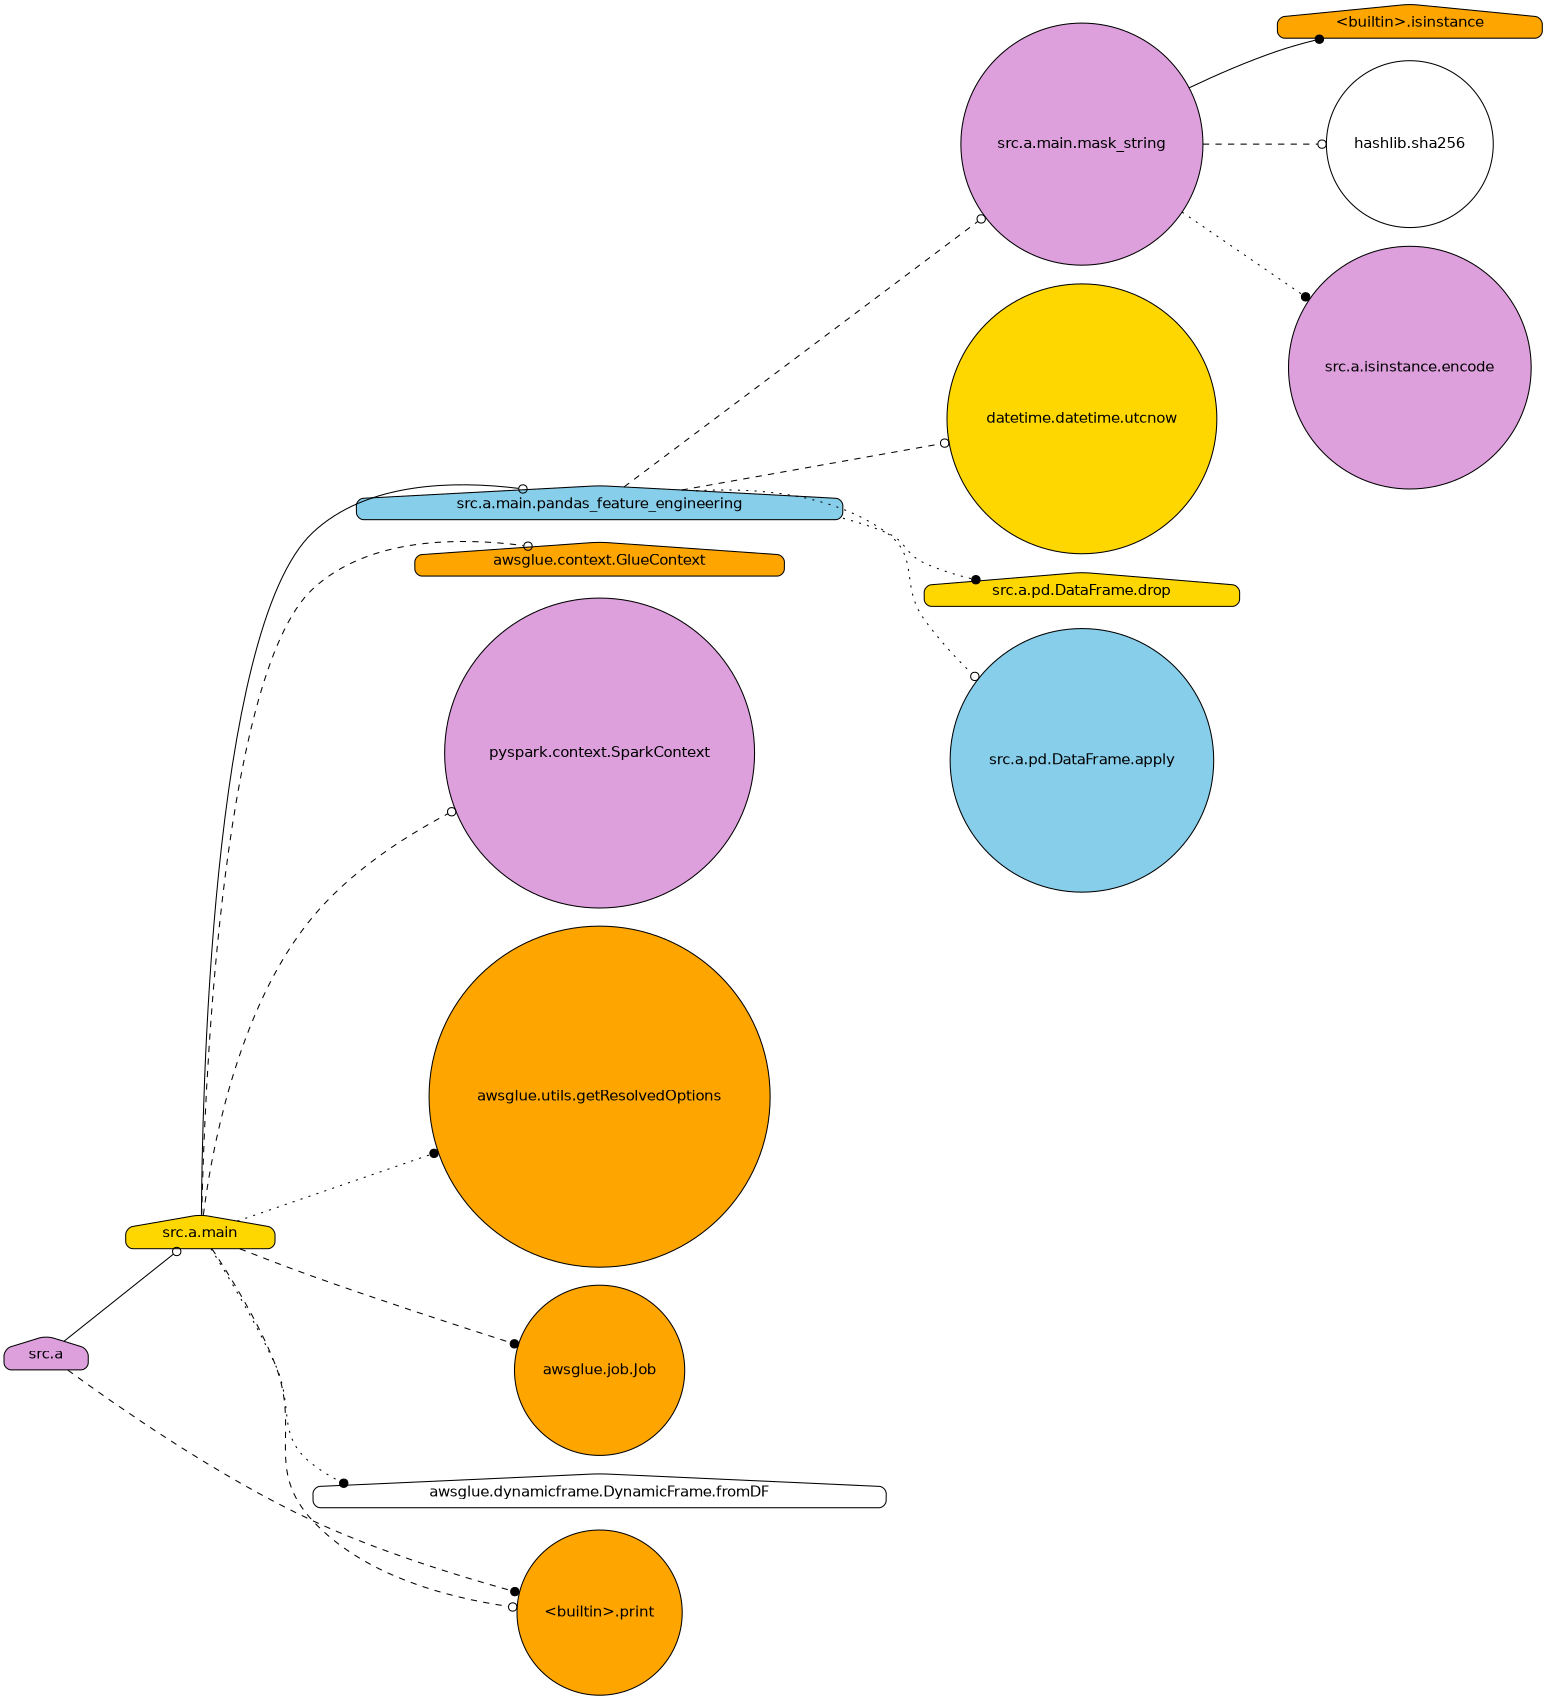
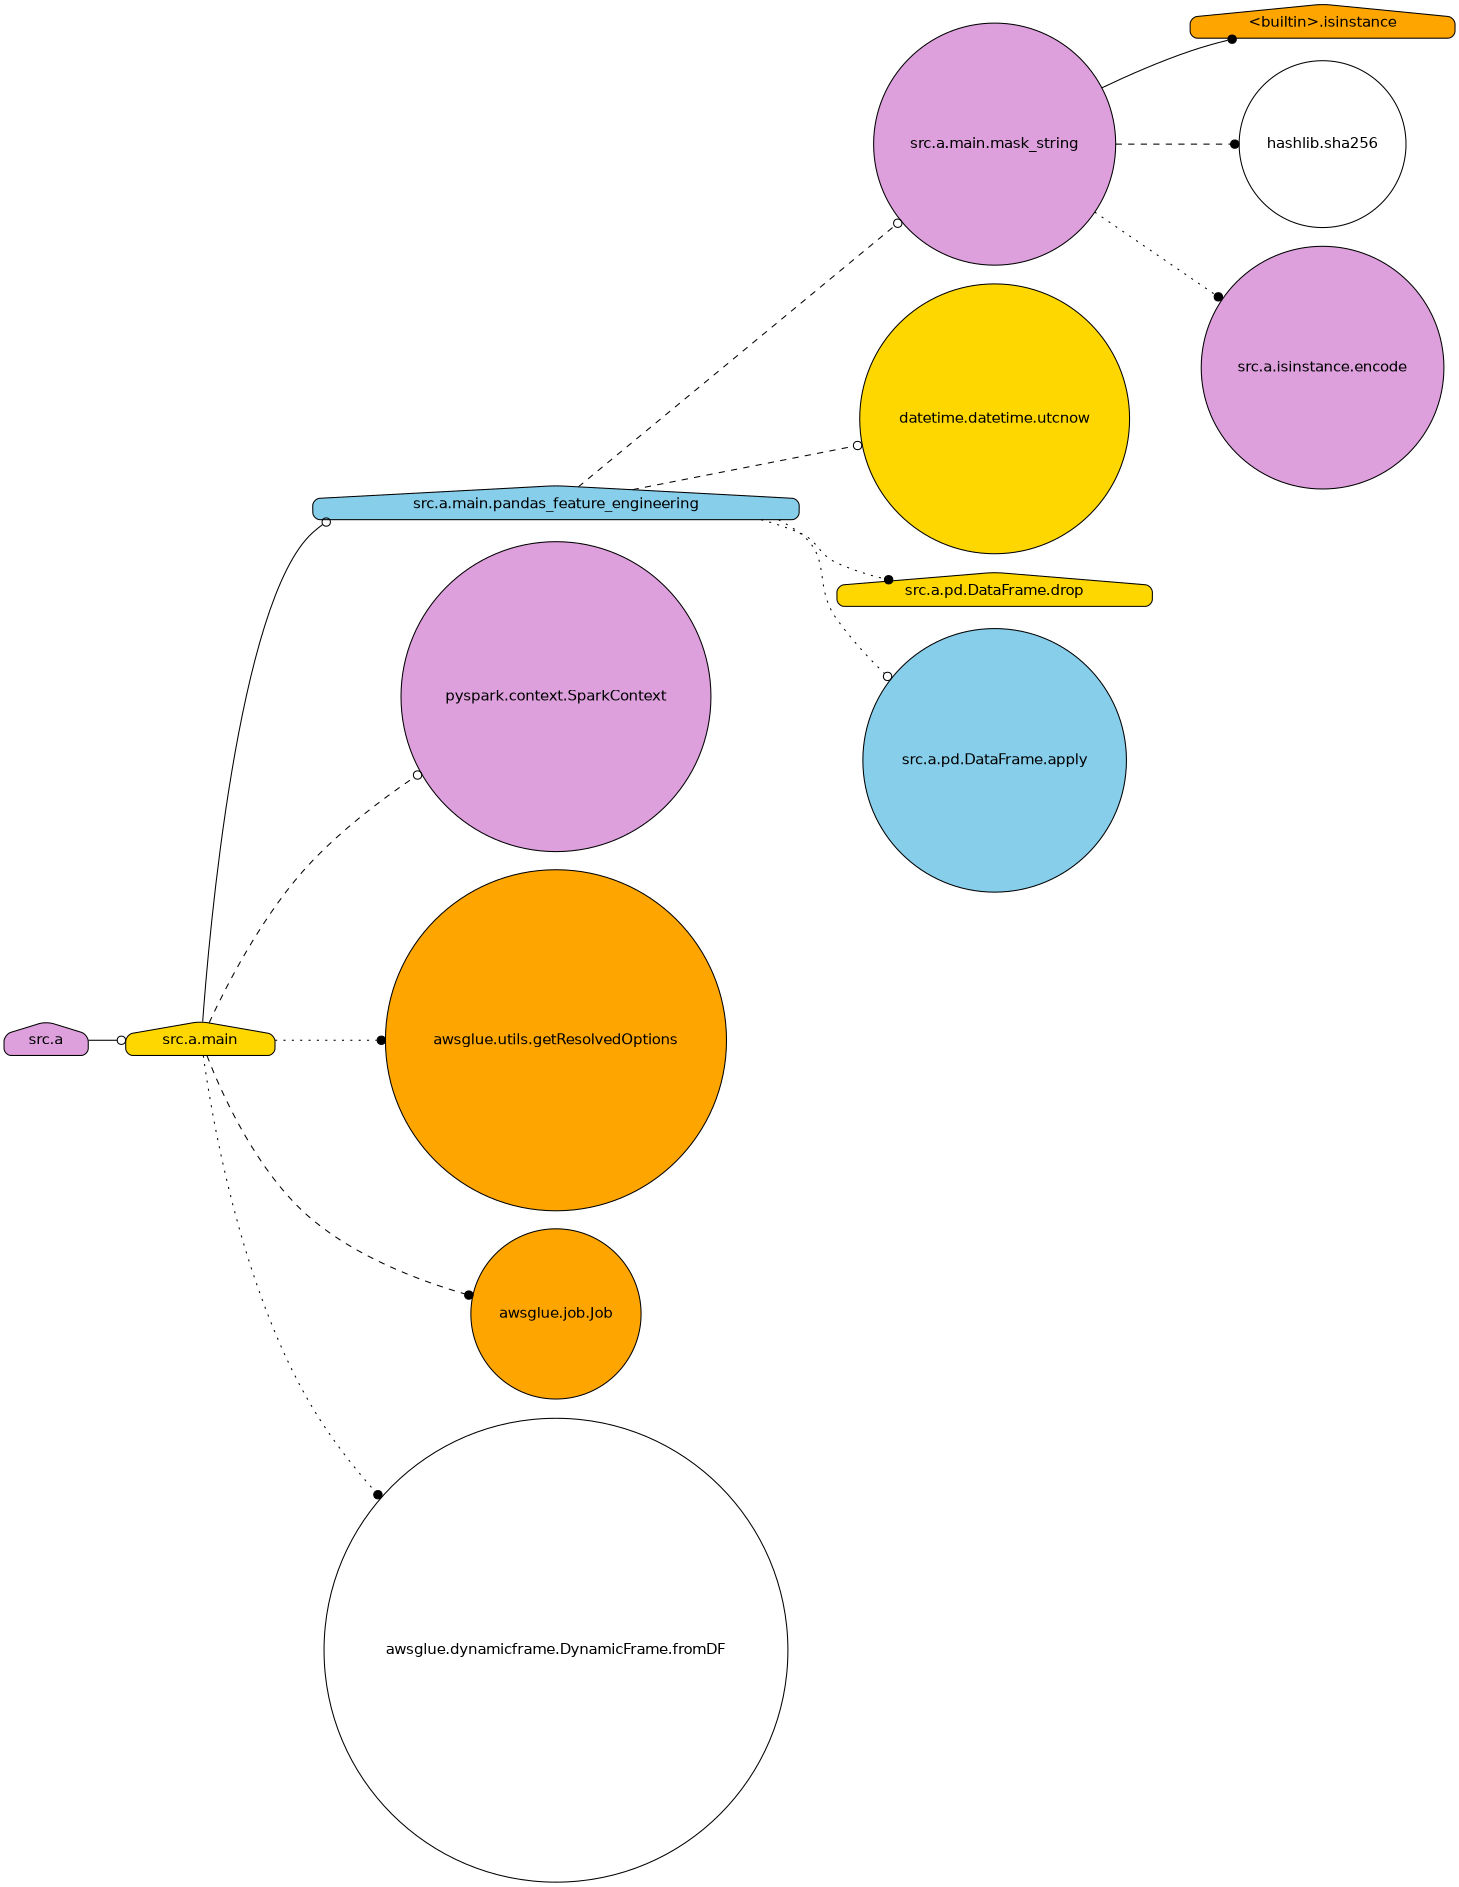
(1260, 144) -> (1173, 144)
(600, 561) -> none
(600, 1493) -> (556, 1650)
(600, 1613) -> none
